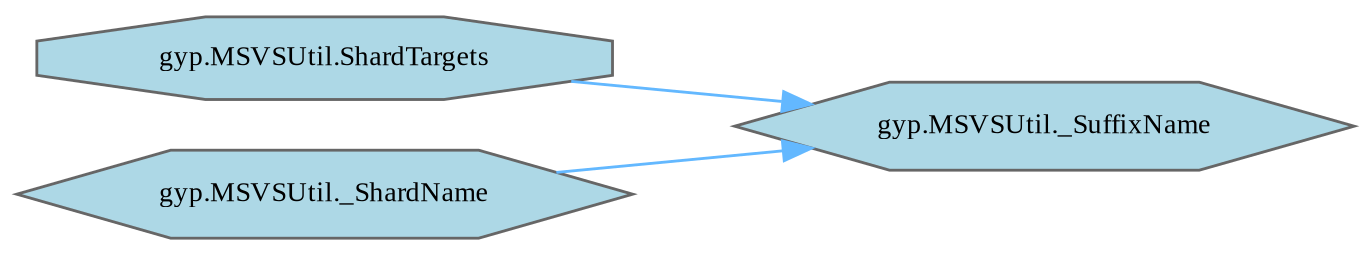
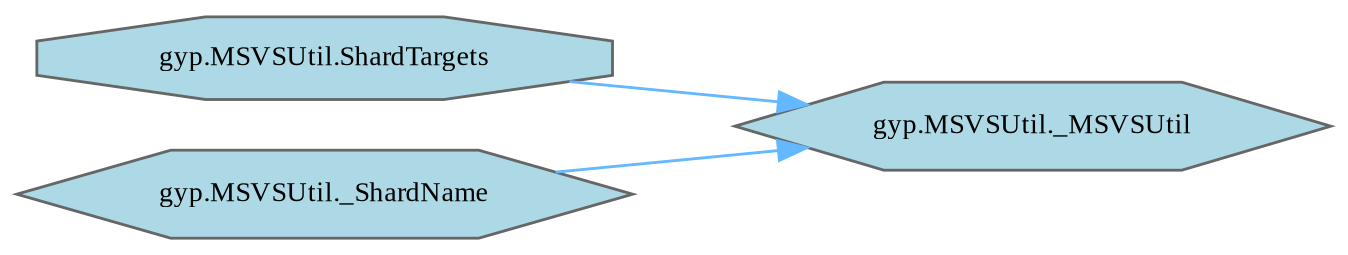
(1044, 126) -> (1033, 126)
